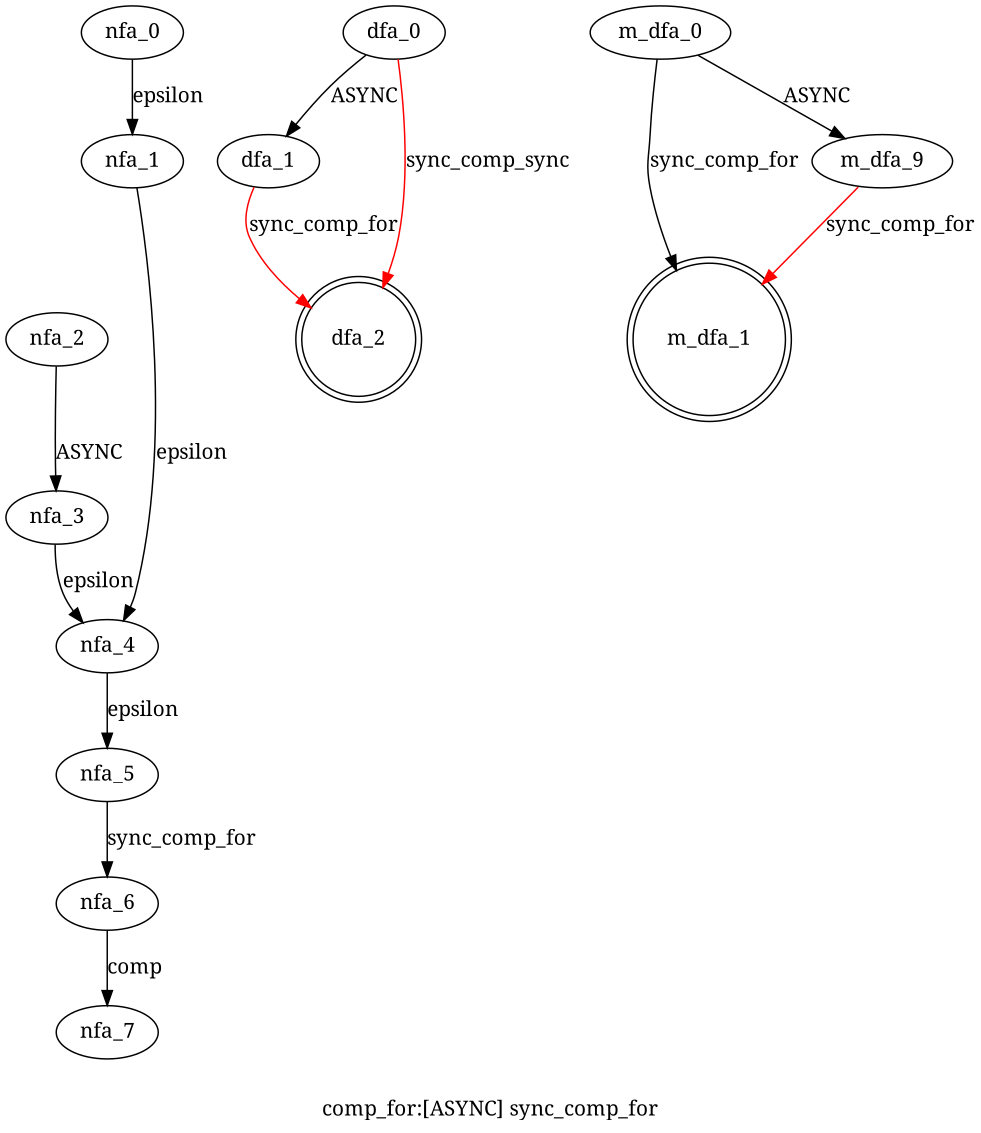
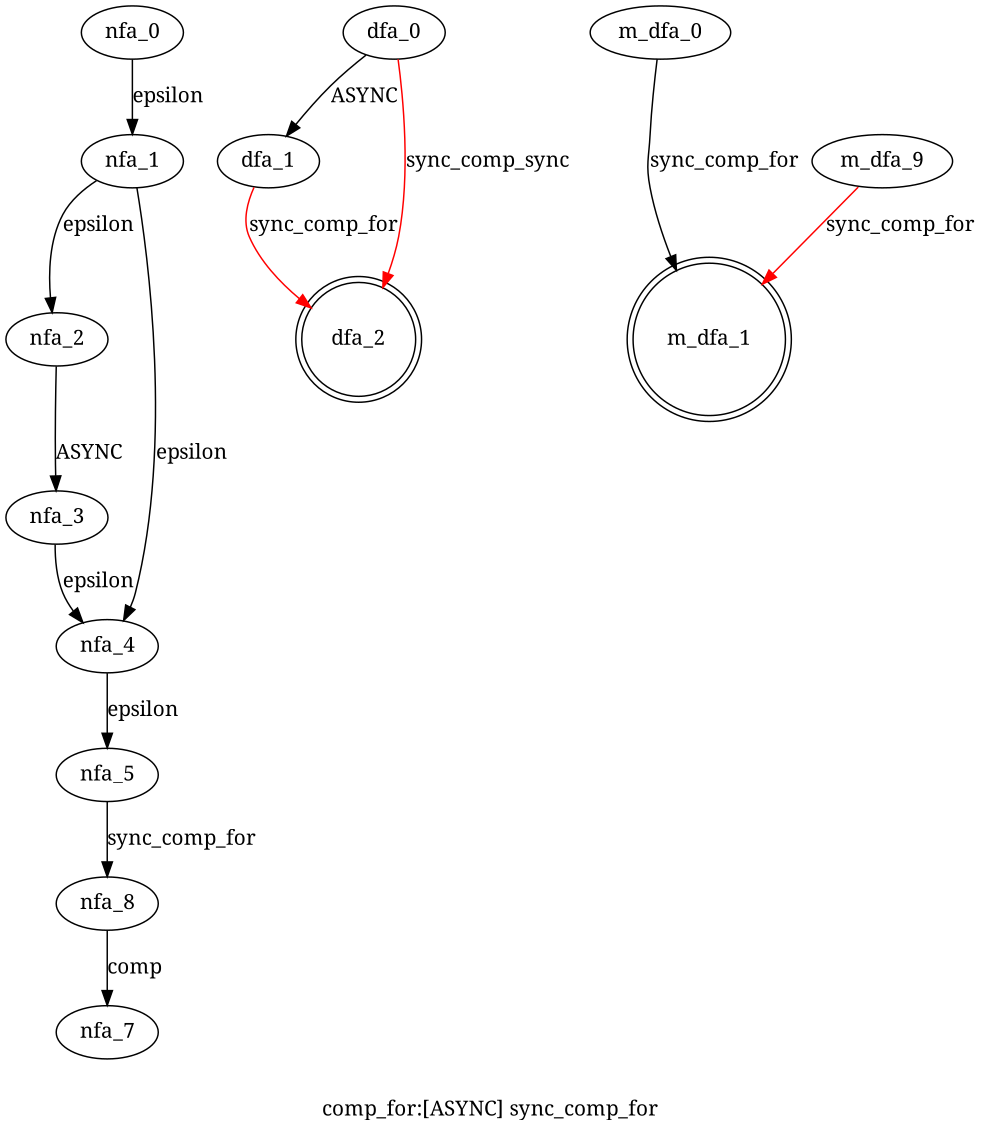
(765, 93) -> none
none -> (56, 232)
(107, 904) -> (107, 904)
